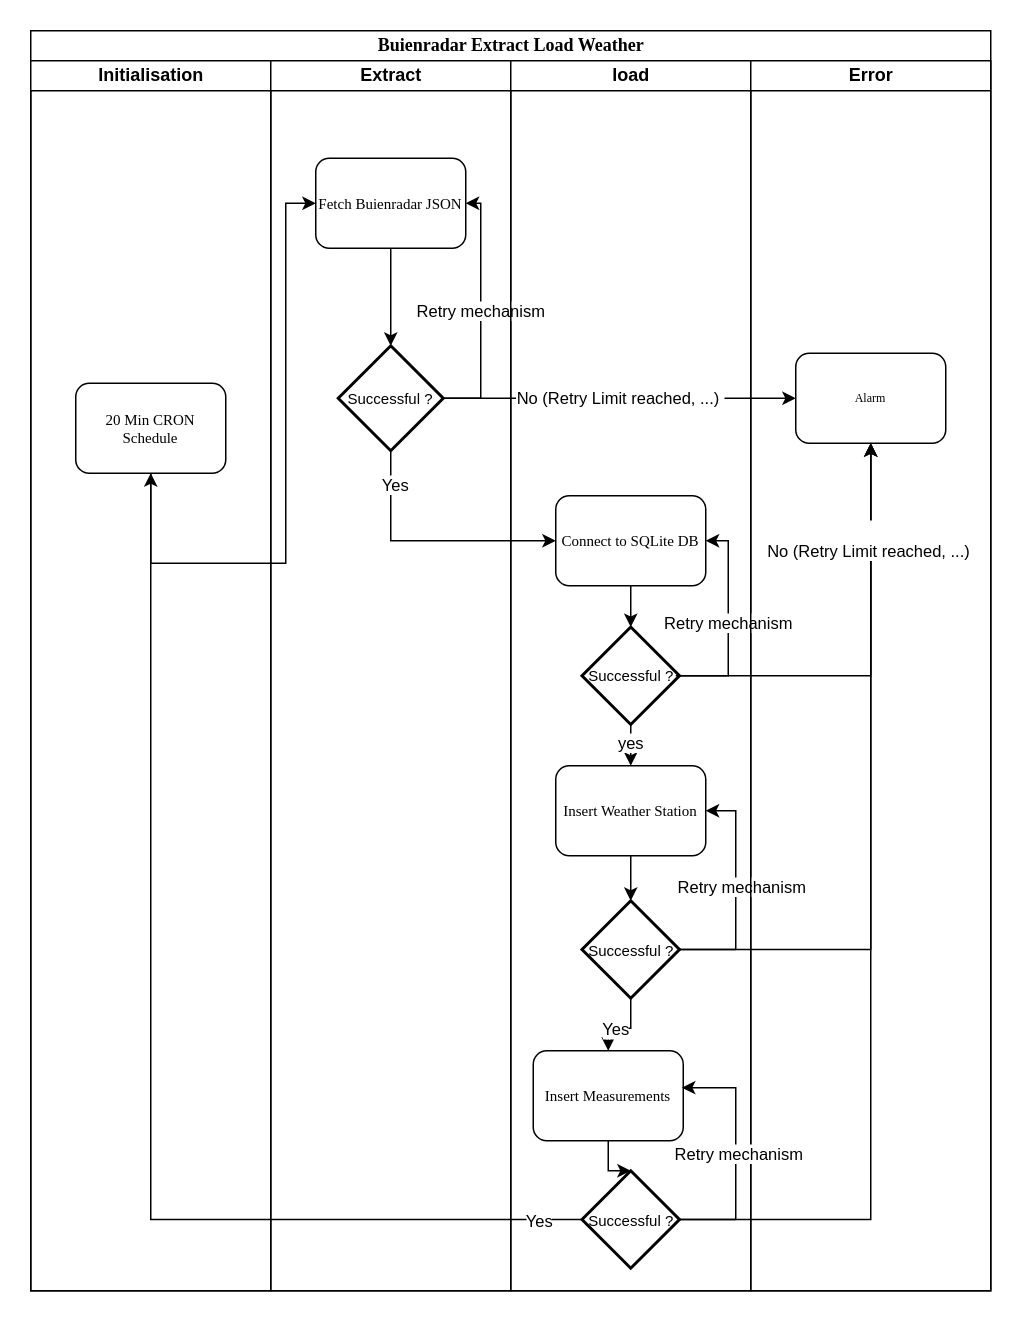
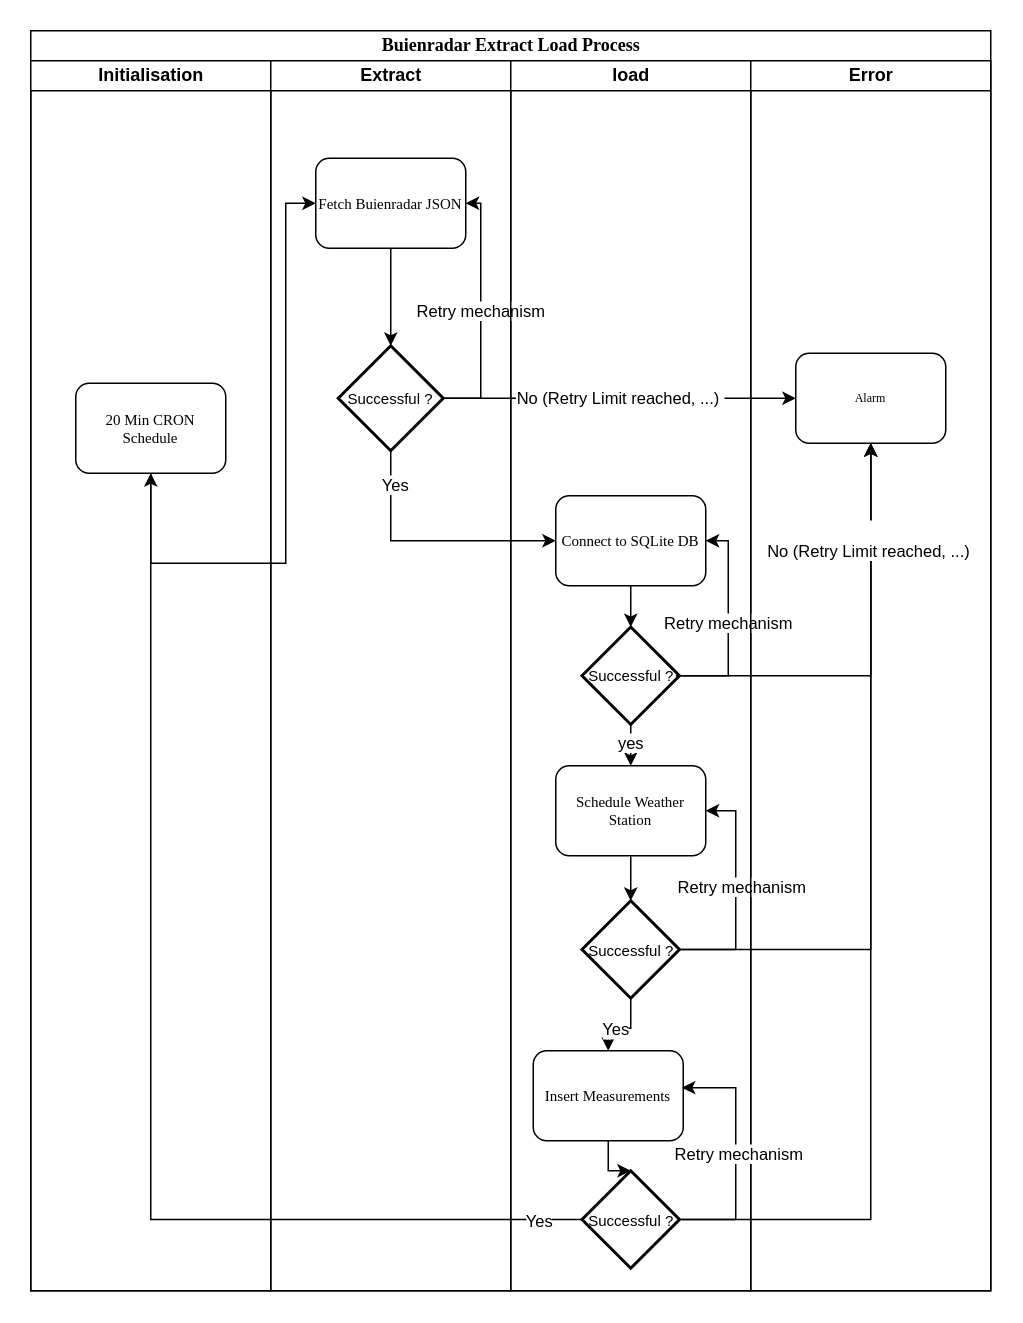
(512, 46) -> (512, 46)
(631, 811) -> (631, 811)
